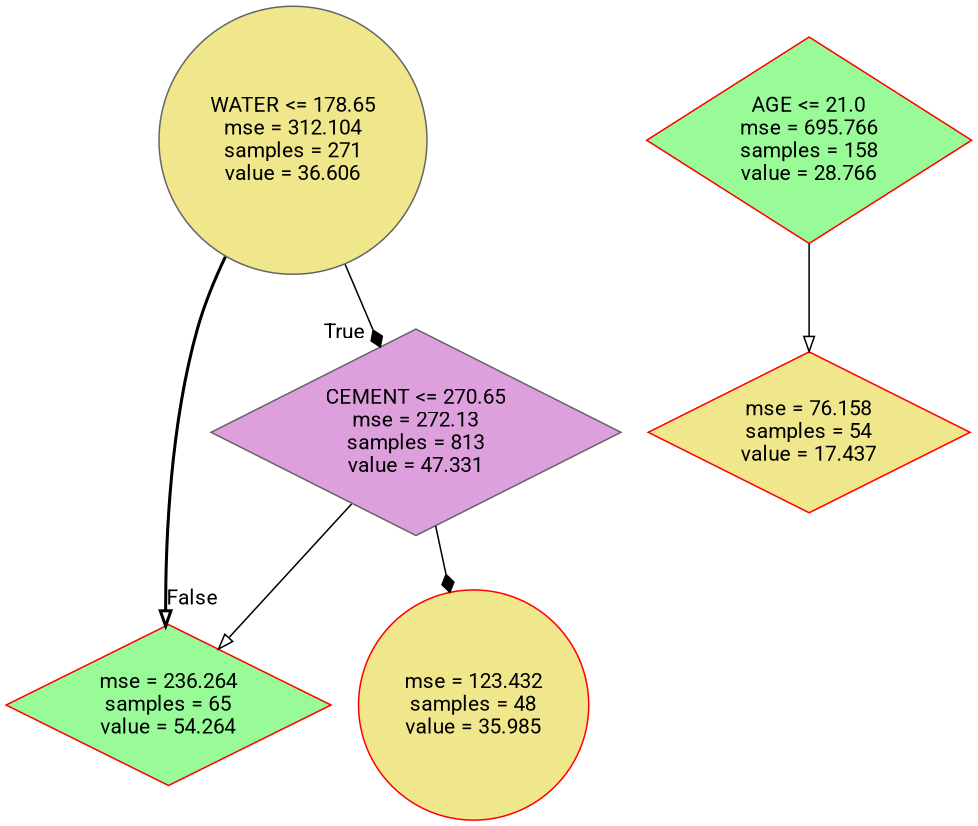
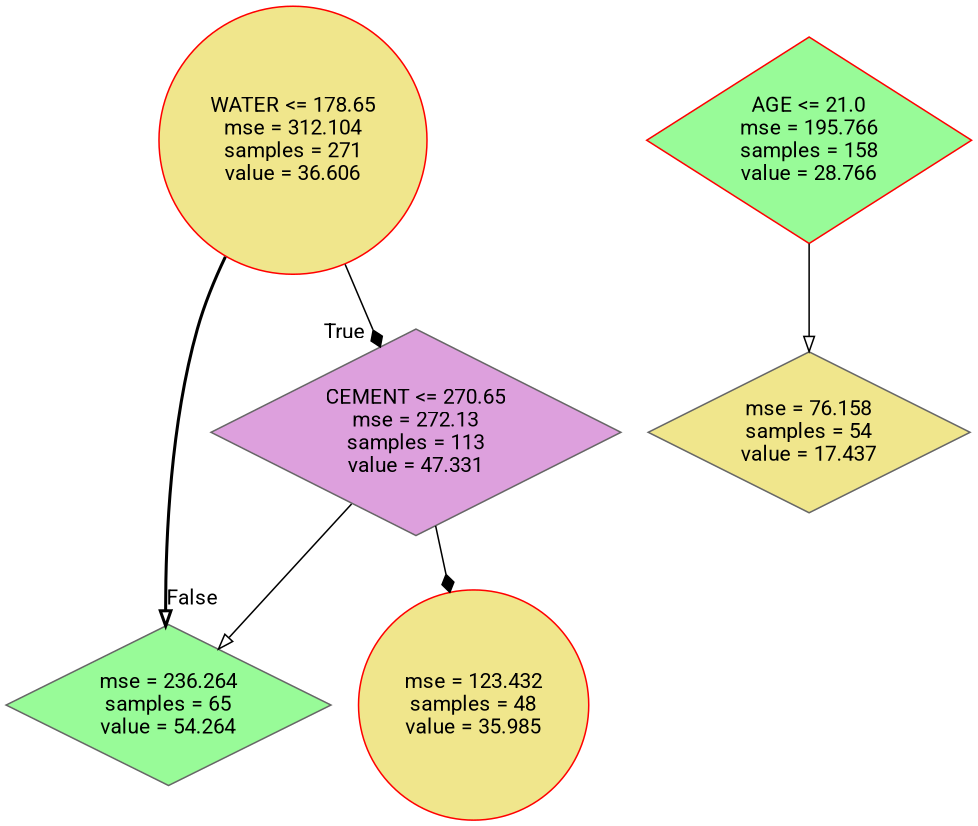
(293, 140) -> (293, 140)
(809, 140) -> (809, 140)
(416, 432) -> (416, 432)
(809, 432) -> (809, 432)
(169, 705) -> (169, 705)
